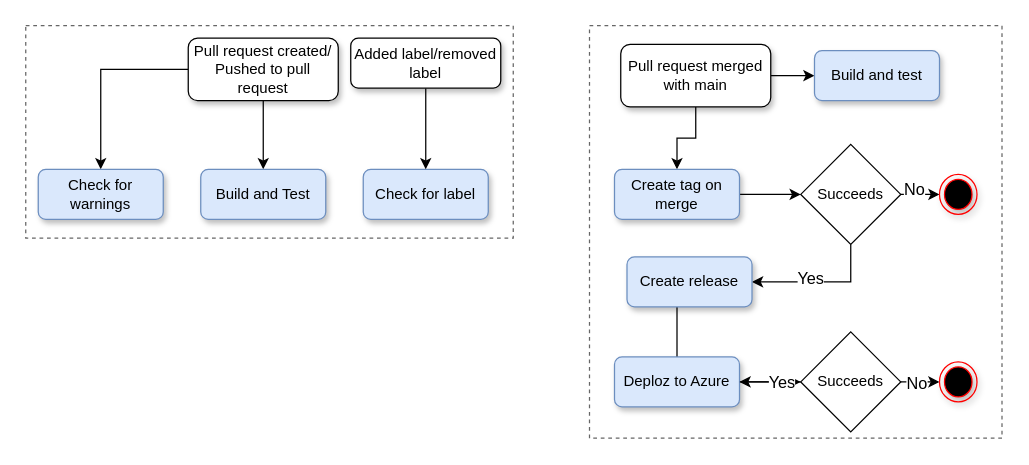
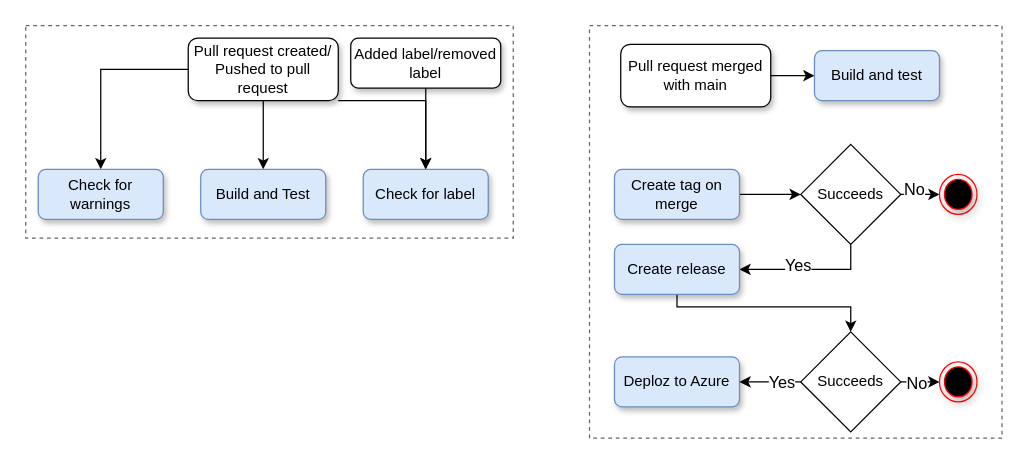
none -> (380, 101)
(690, 138) -> none
(689, 282) -> (677, 269)
